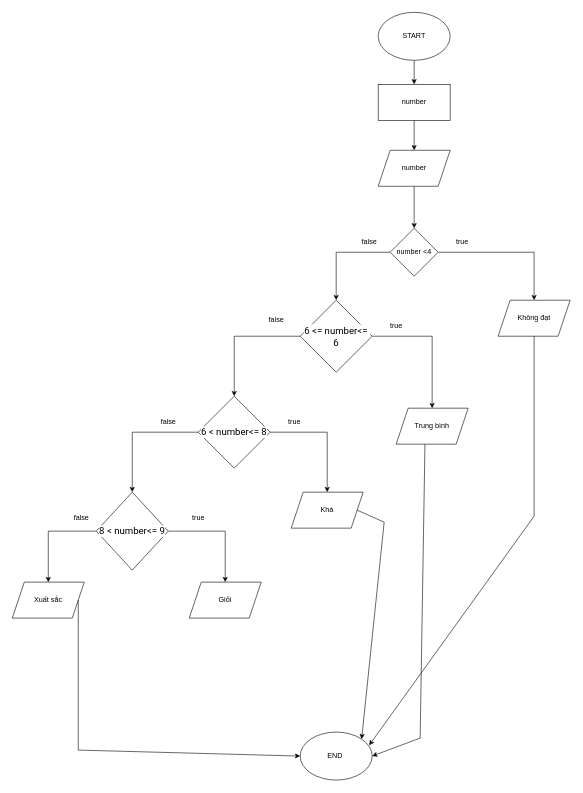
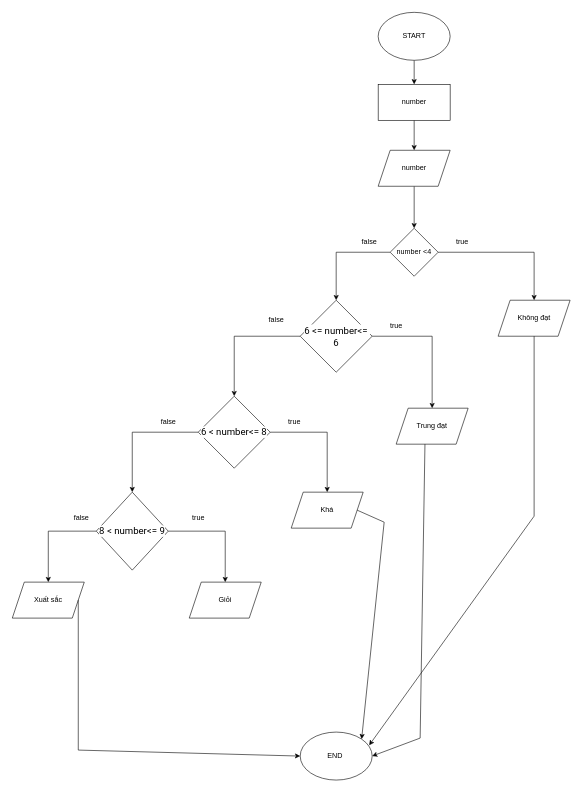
(432, 426) -> (432, 426)
